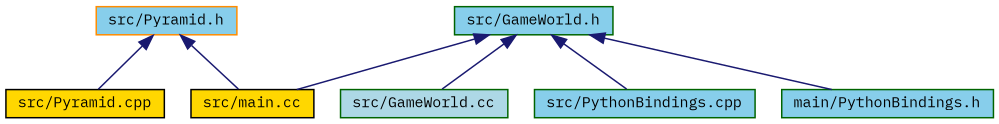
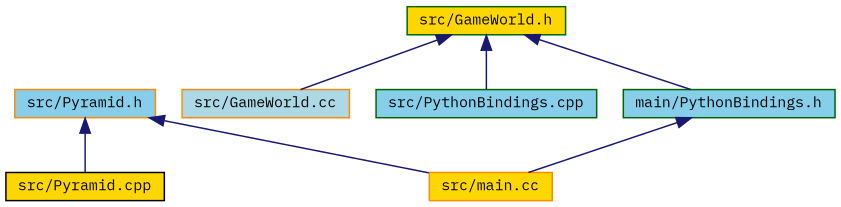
(534, 21) -> (486, 21)
(386, 64) -> (603, 148)
(252, 104) -> (491, 187)
(424, 104) -> (266, 104)
